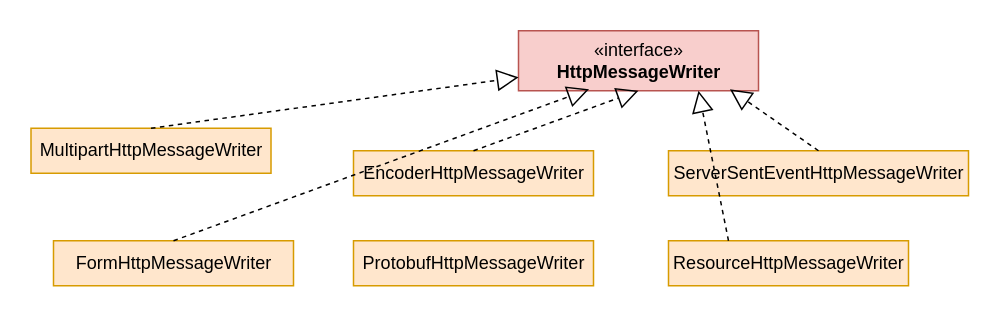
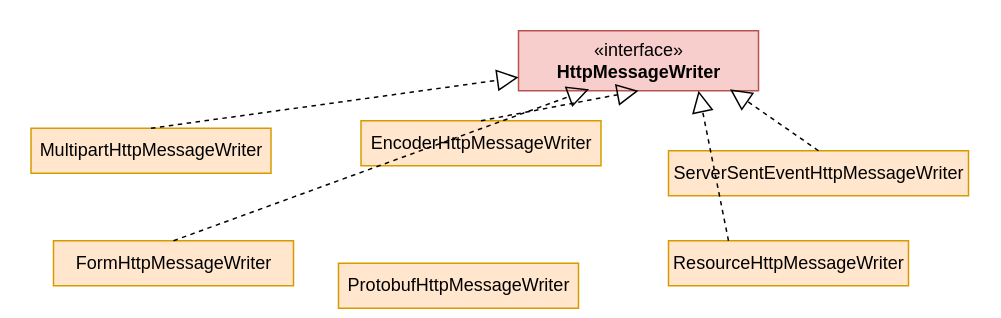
(473, 173) -> (481, 143)
(473, 263) -> (458, 286)
